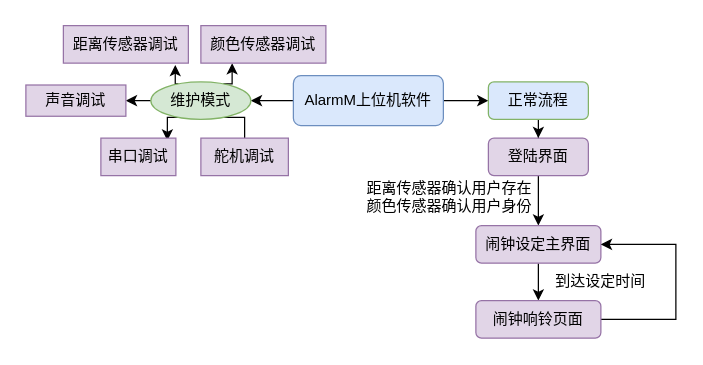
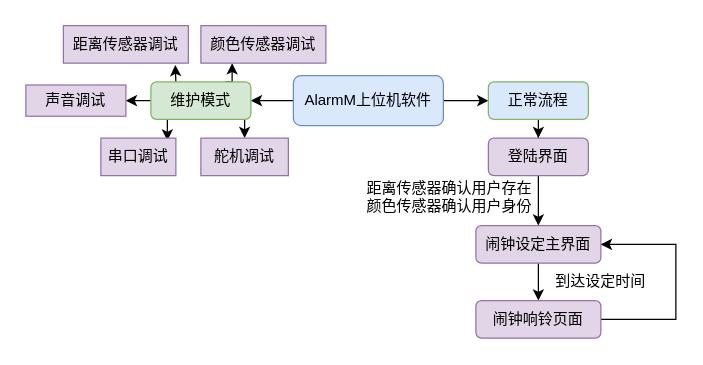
(201, 101) -> (201, 101)
(243, 117) -> (240, 119)
